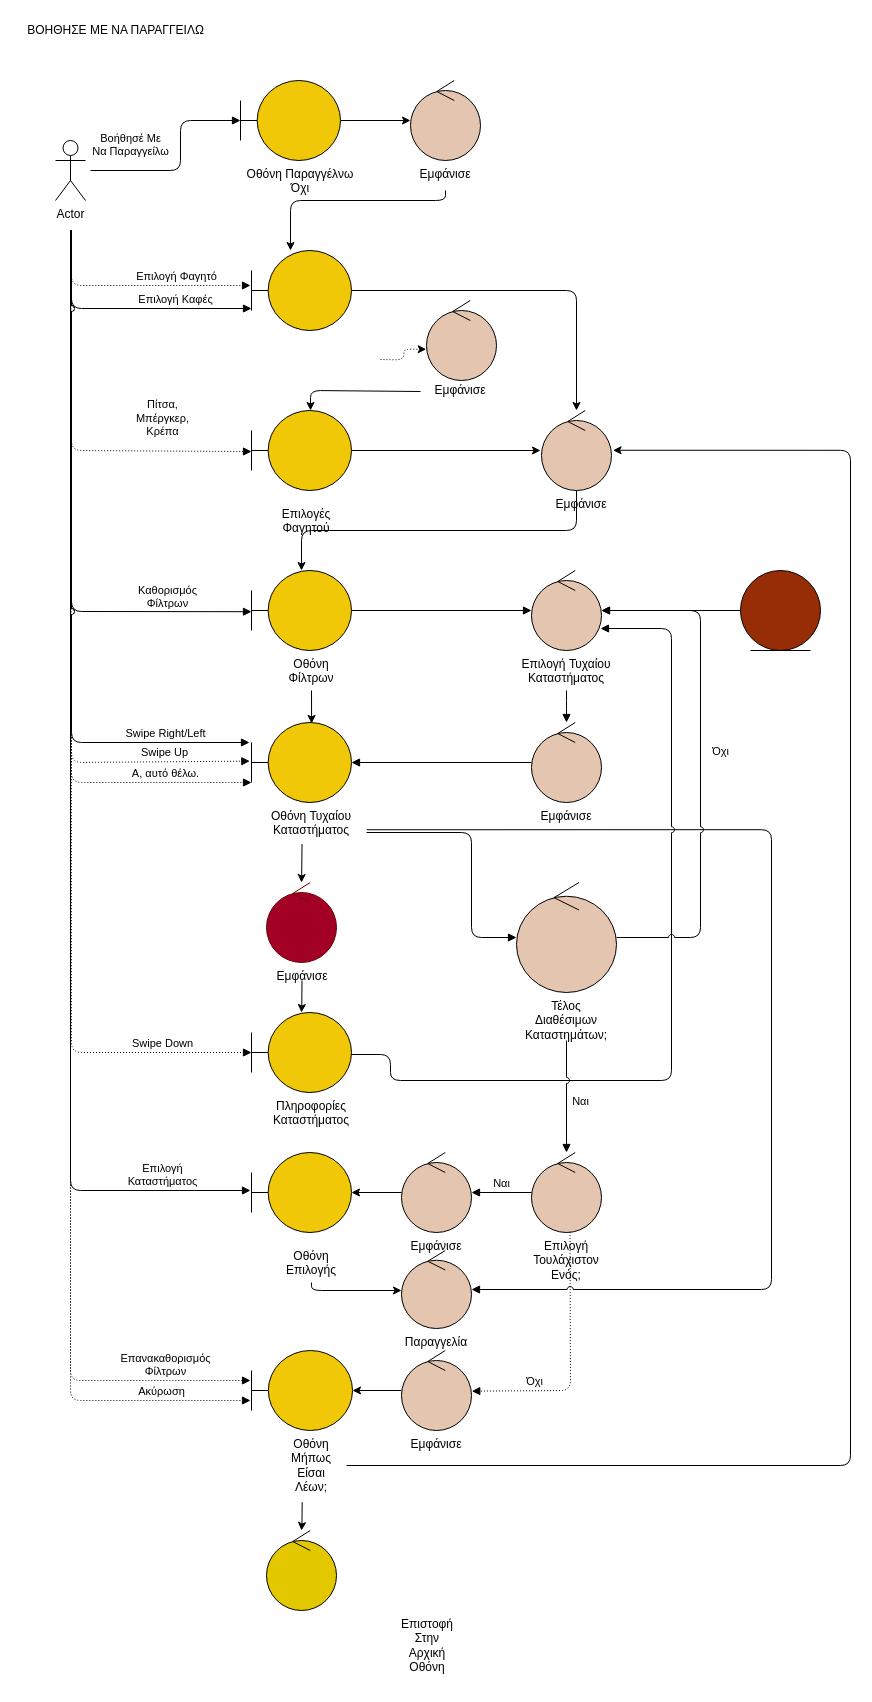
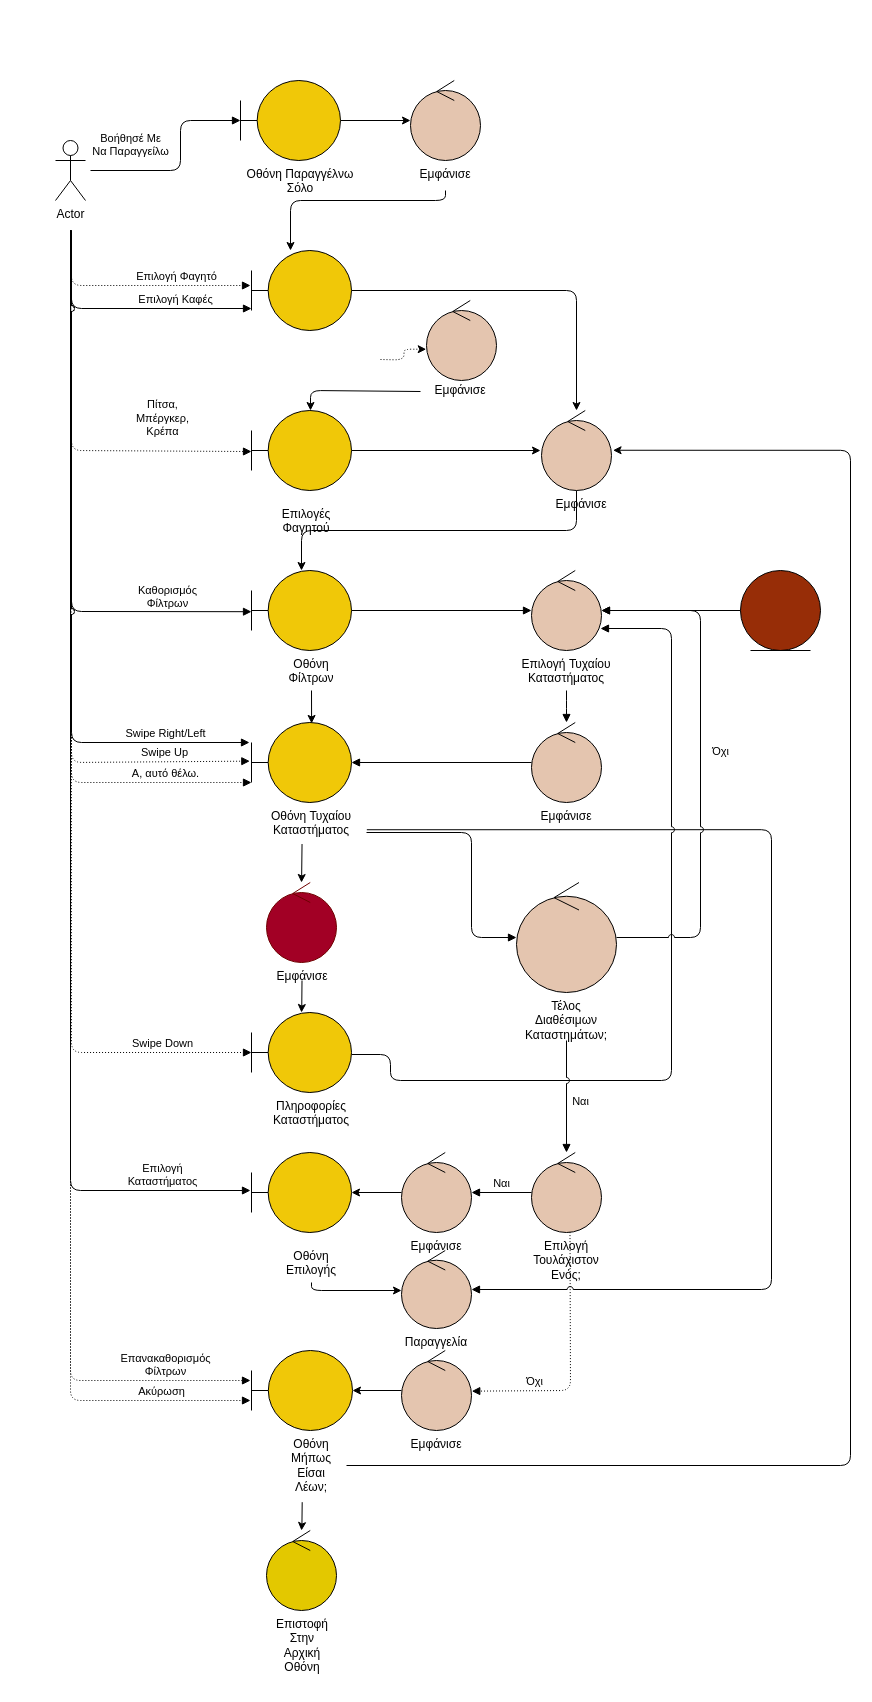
(116, 31) -> none
(301, 182) -> (301, 182)
(427, 1646) -> (302, 1646)
